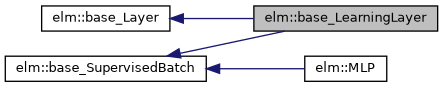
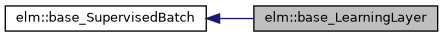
(106, 19) -> none
(346, 69) -> none
